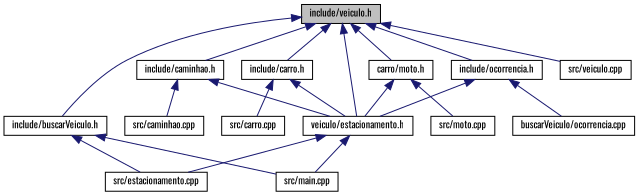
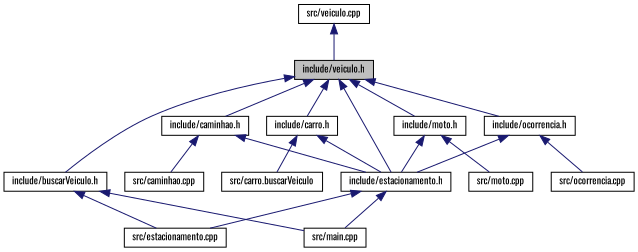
(475, 43) -> (334, 47)
(401, 70) -> (430, 126)
(253, 126) -> (272, 182)
(358, 126) -> (396, 182)
(574, 126) -> (593, 182)
